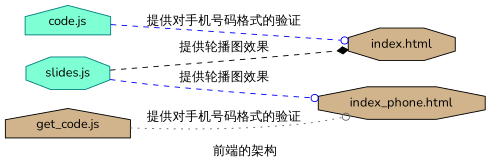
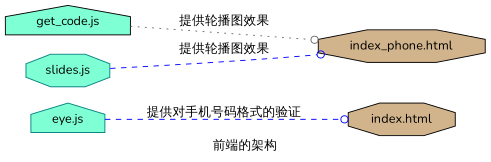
(68, 22) -> (68, 119)
(224, 61) -> none
(224, 117) -> (224, 21)
(68, 125) -> (68, 22)
